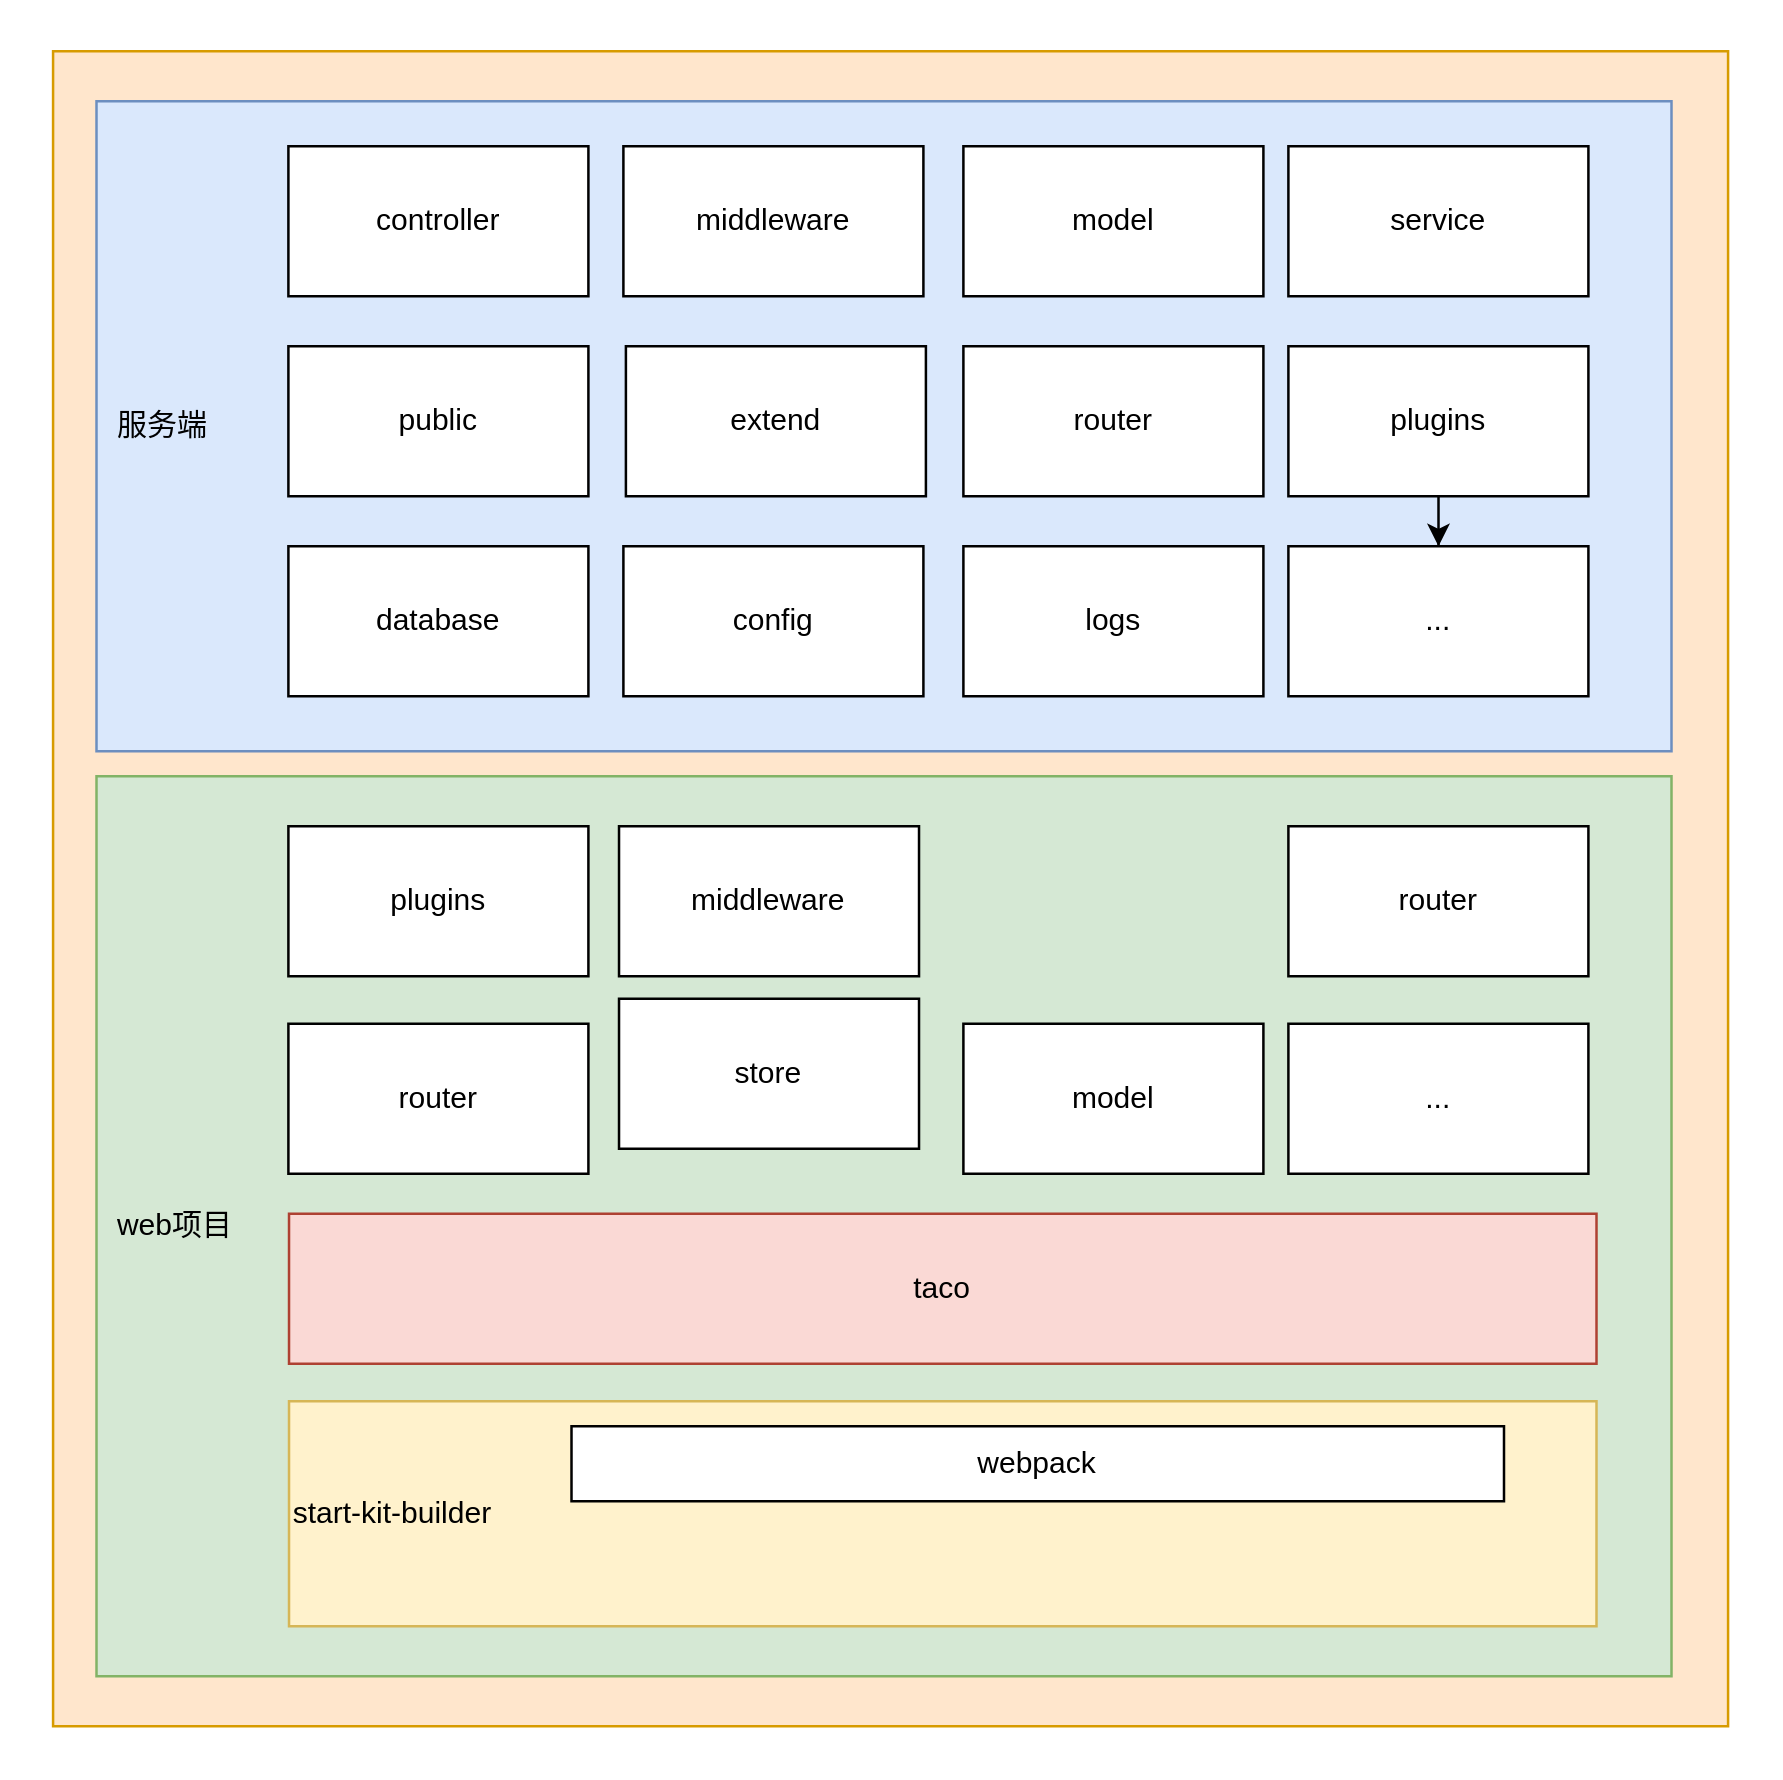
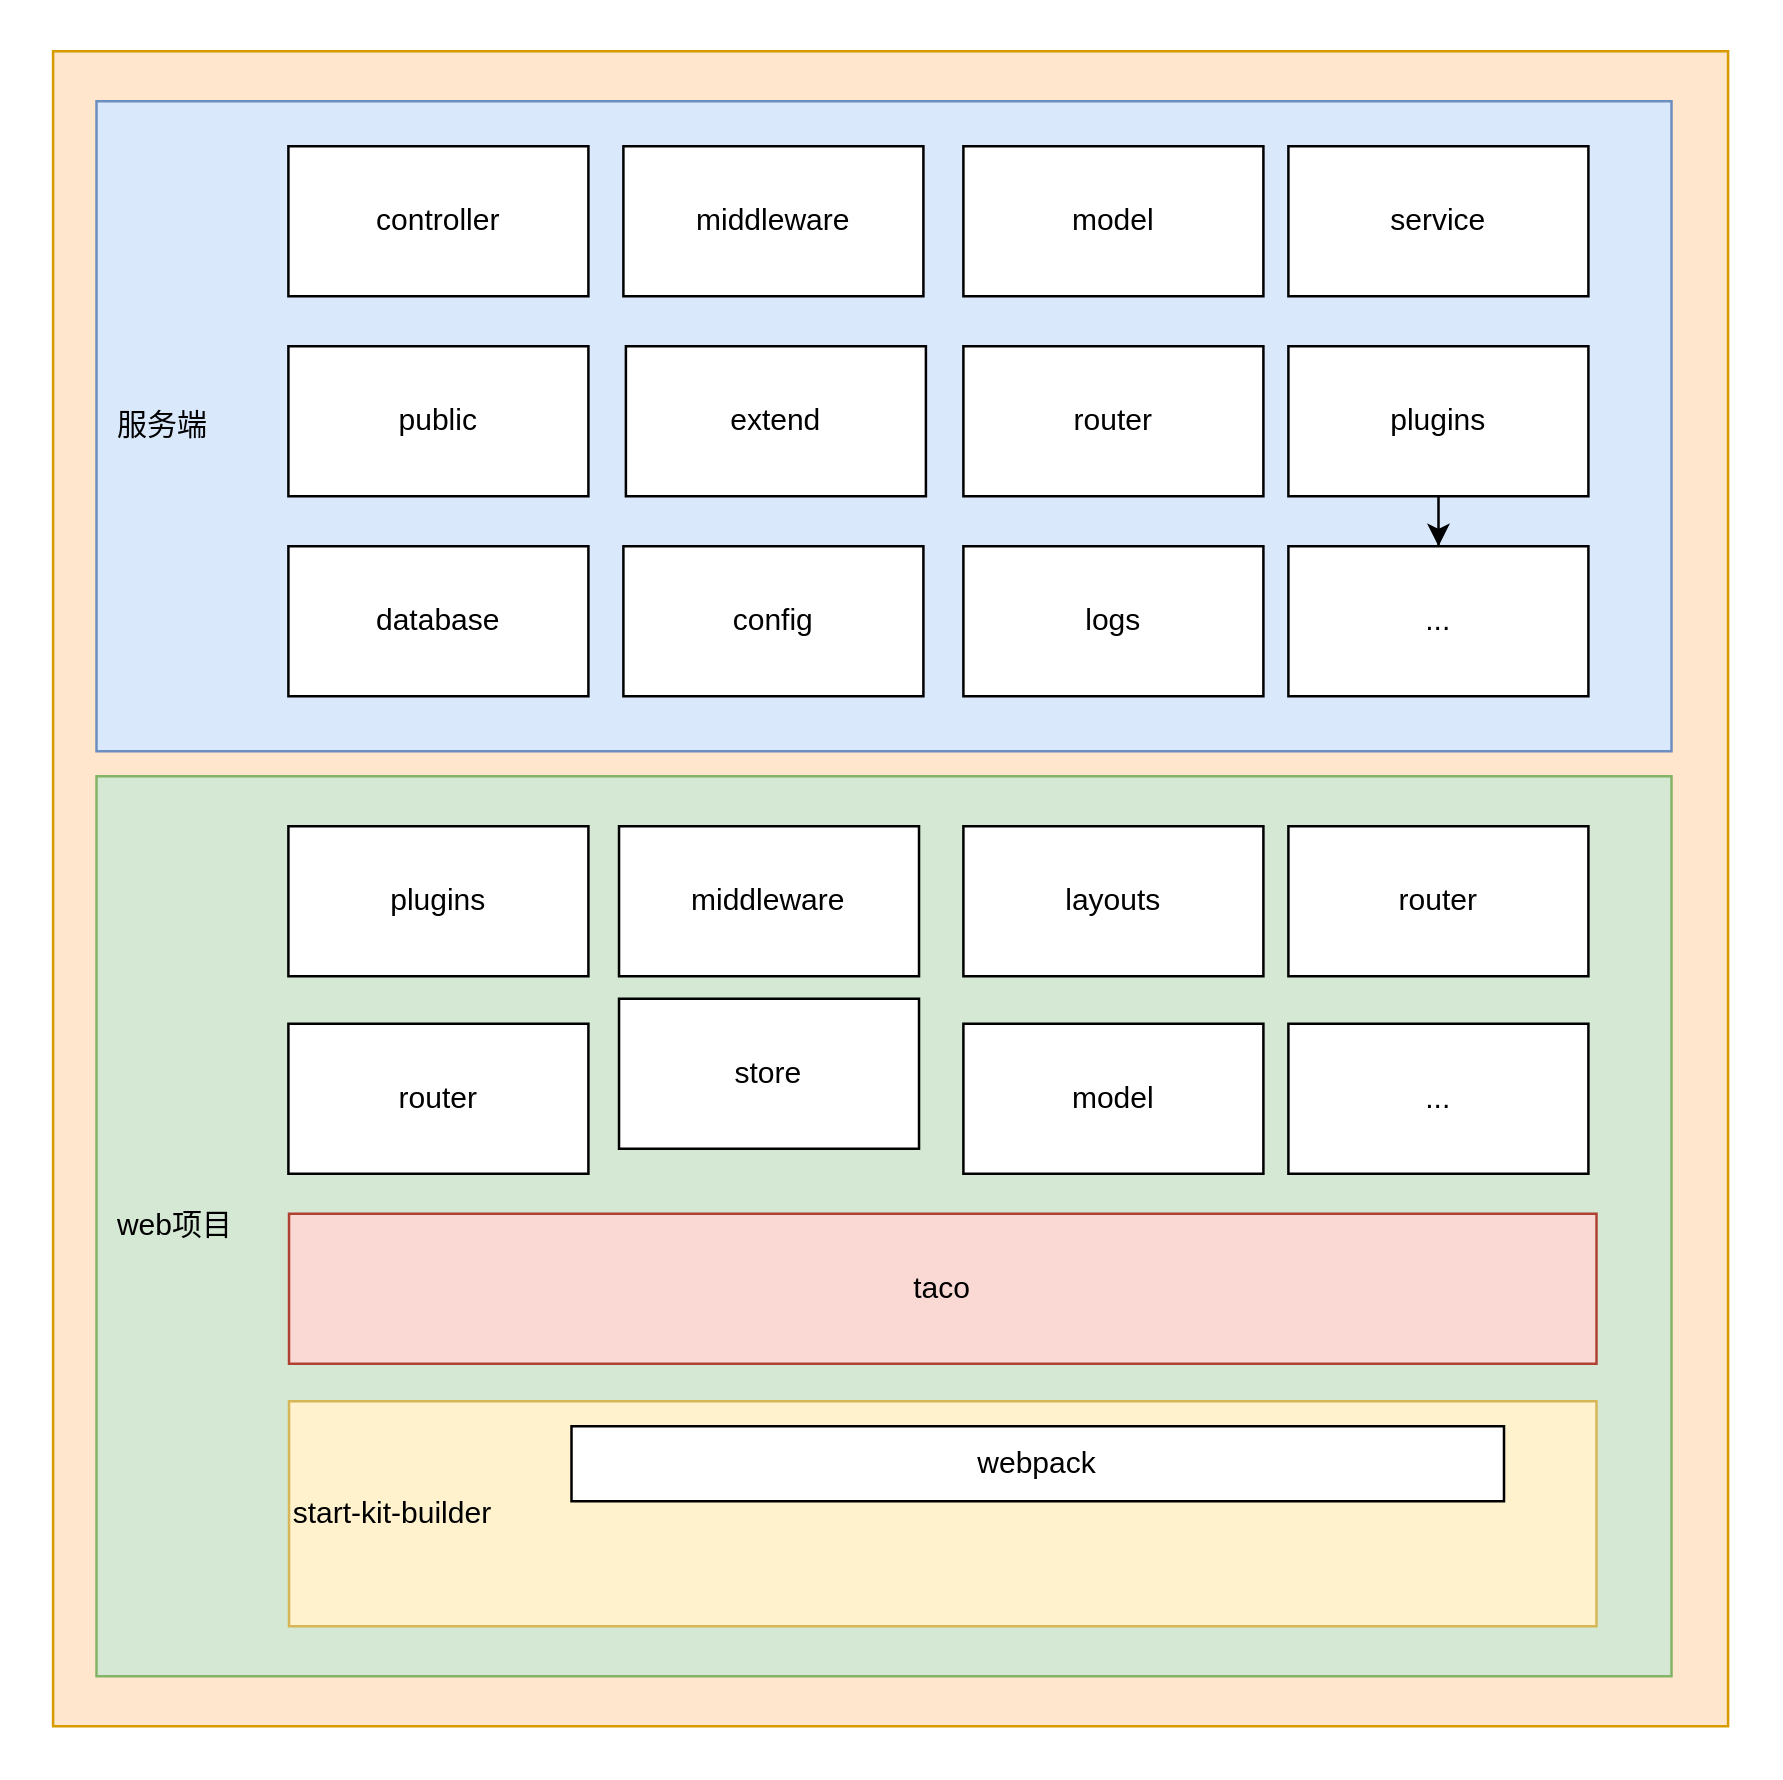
none -> (1113, 901)
